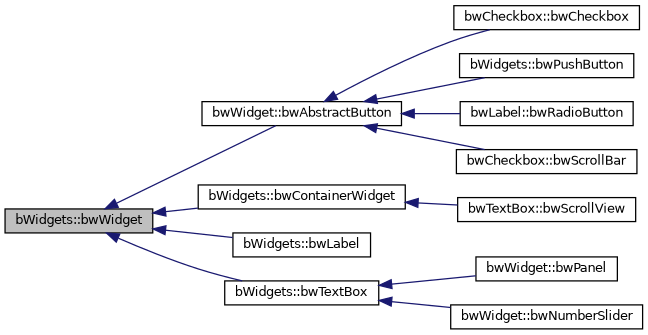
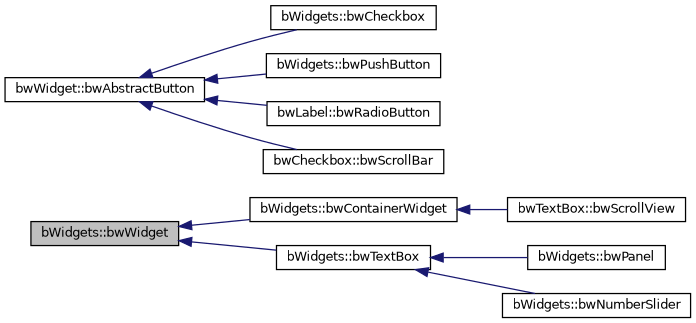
(547, 18) -> (354, 18)
(196, 164) -> none
(302, 245) -> none
(547, 269) -> (597, 258)
(547, 317) -> (597, 306)
